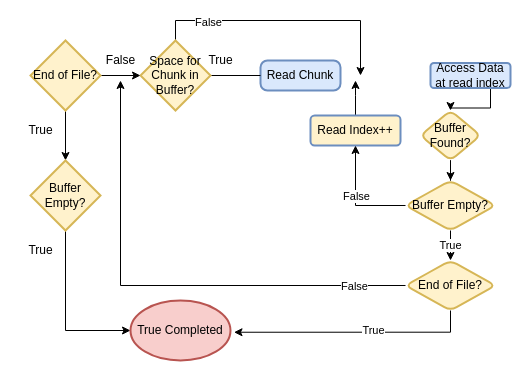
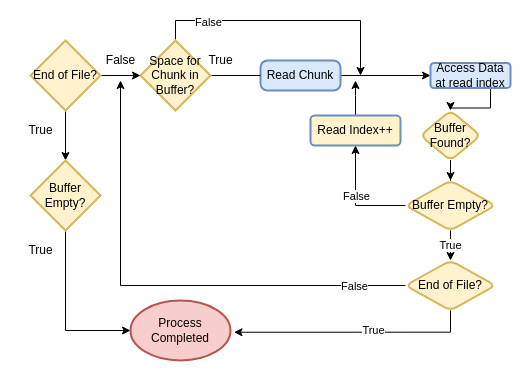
none -> (382, 76)
(181, 331) -> (181, 331)
